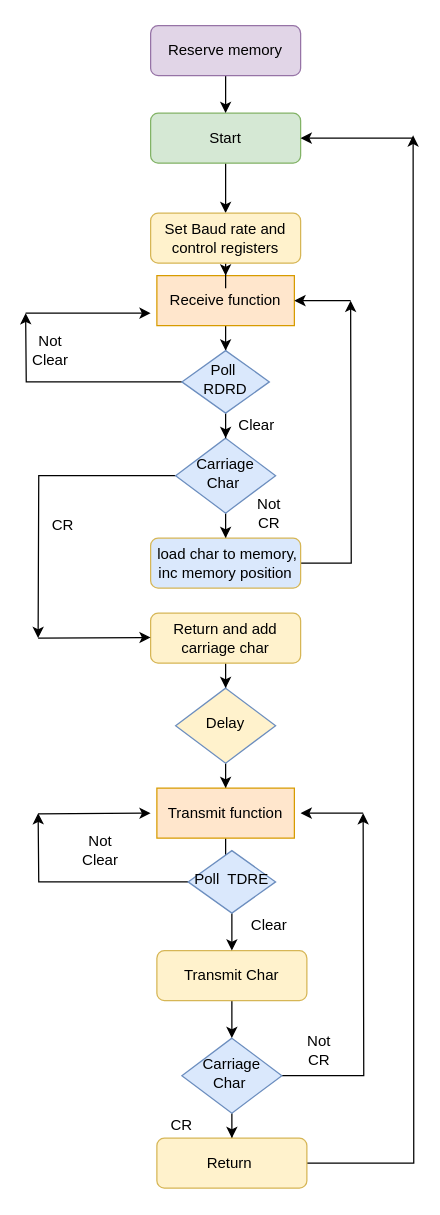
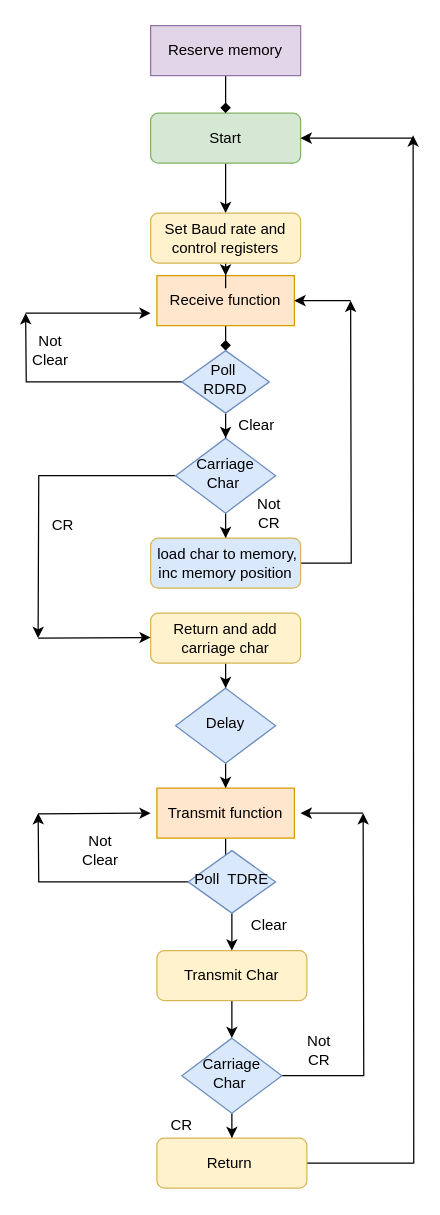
(226, 51) -> (226, 51)
(226, 103) -> (226, 102)
(226, 340) -> (226, 339)
(226, 726) -> (226, 726)
